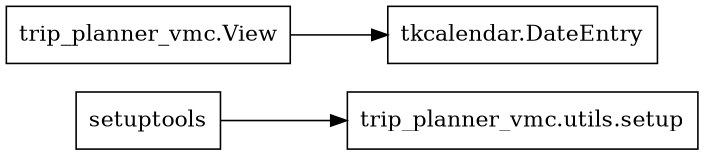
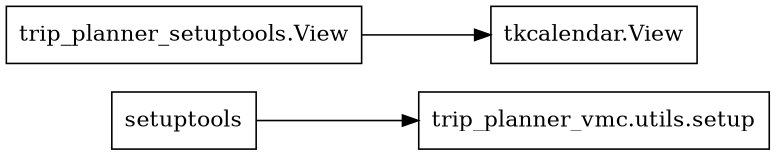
(148, 35) -> (184, 35)
(523, 35) -> (594, 35)
